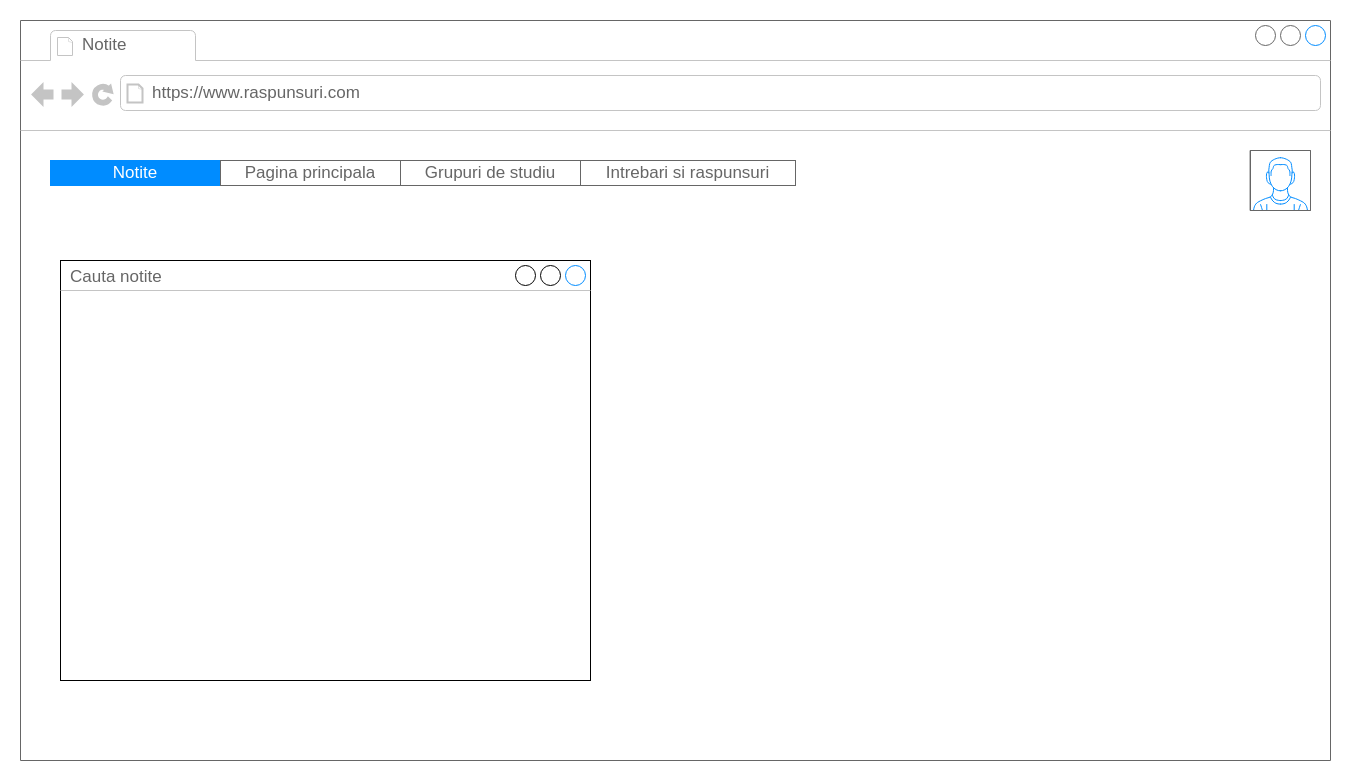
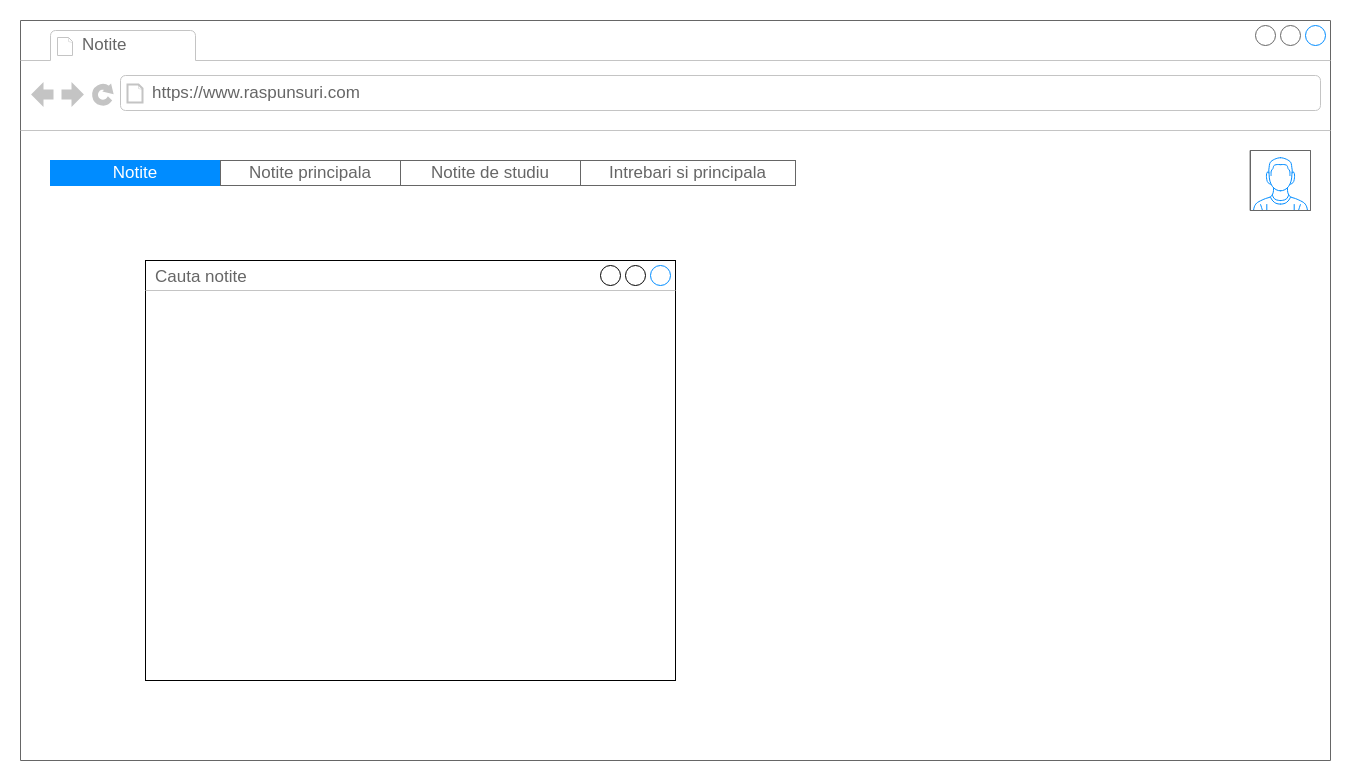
(311, 174) -> (311, 174)
(491, 174) -> (491, 174)
(688, 174) -> (688, 174)
(326, 471) -> (411, 471)
